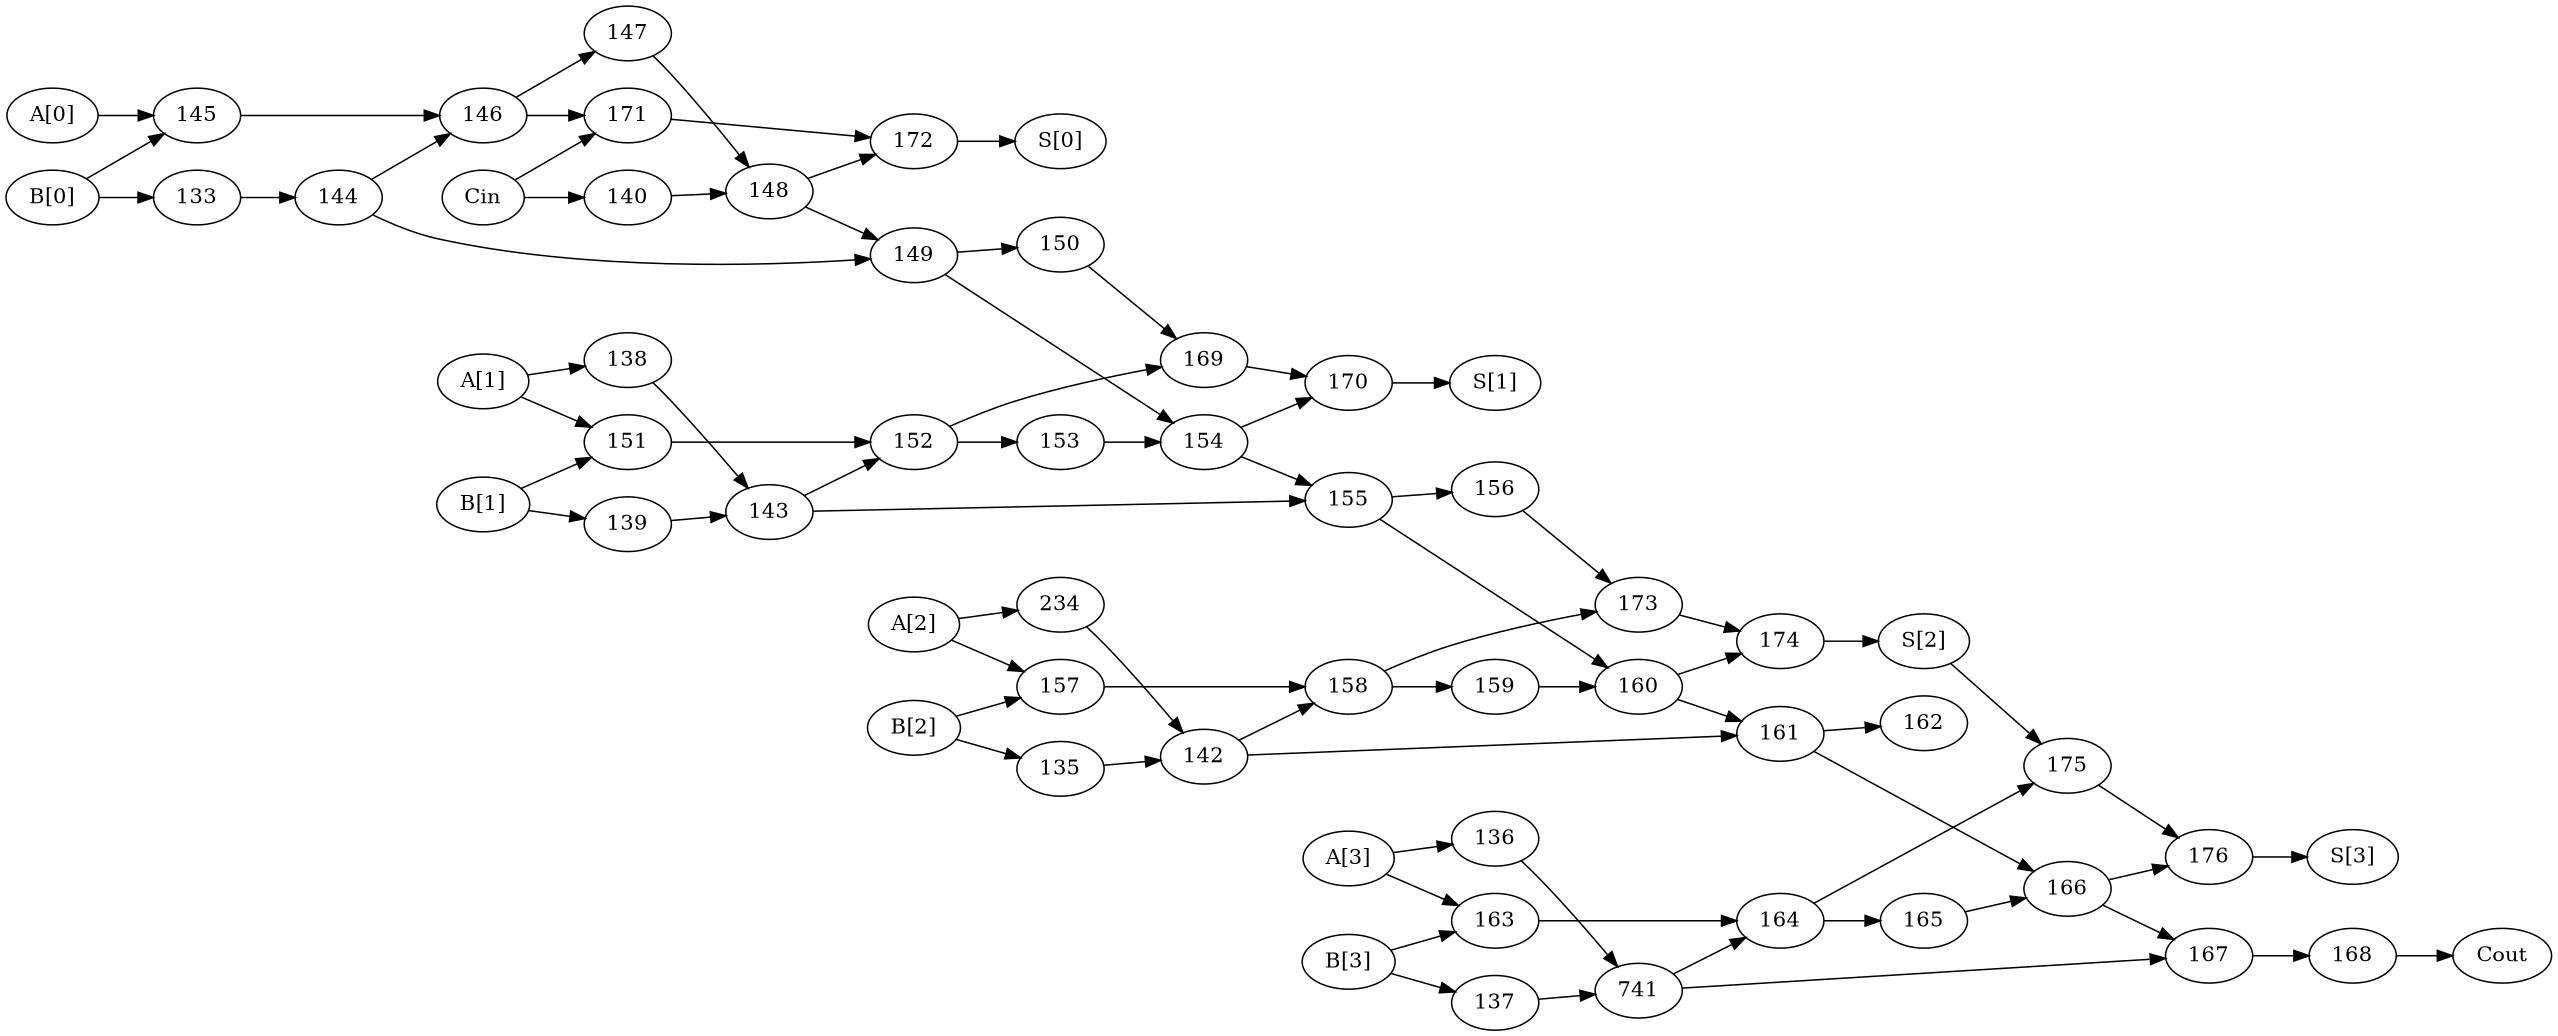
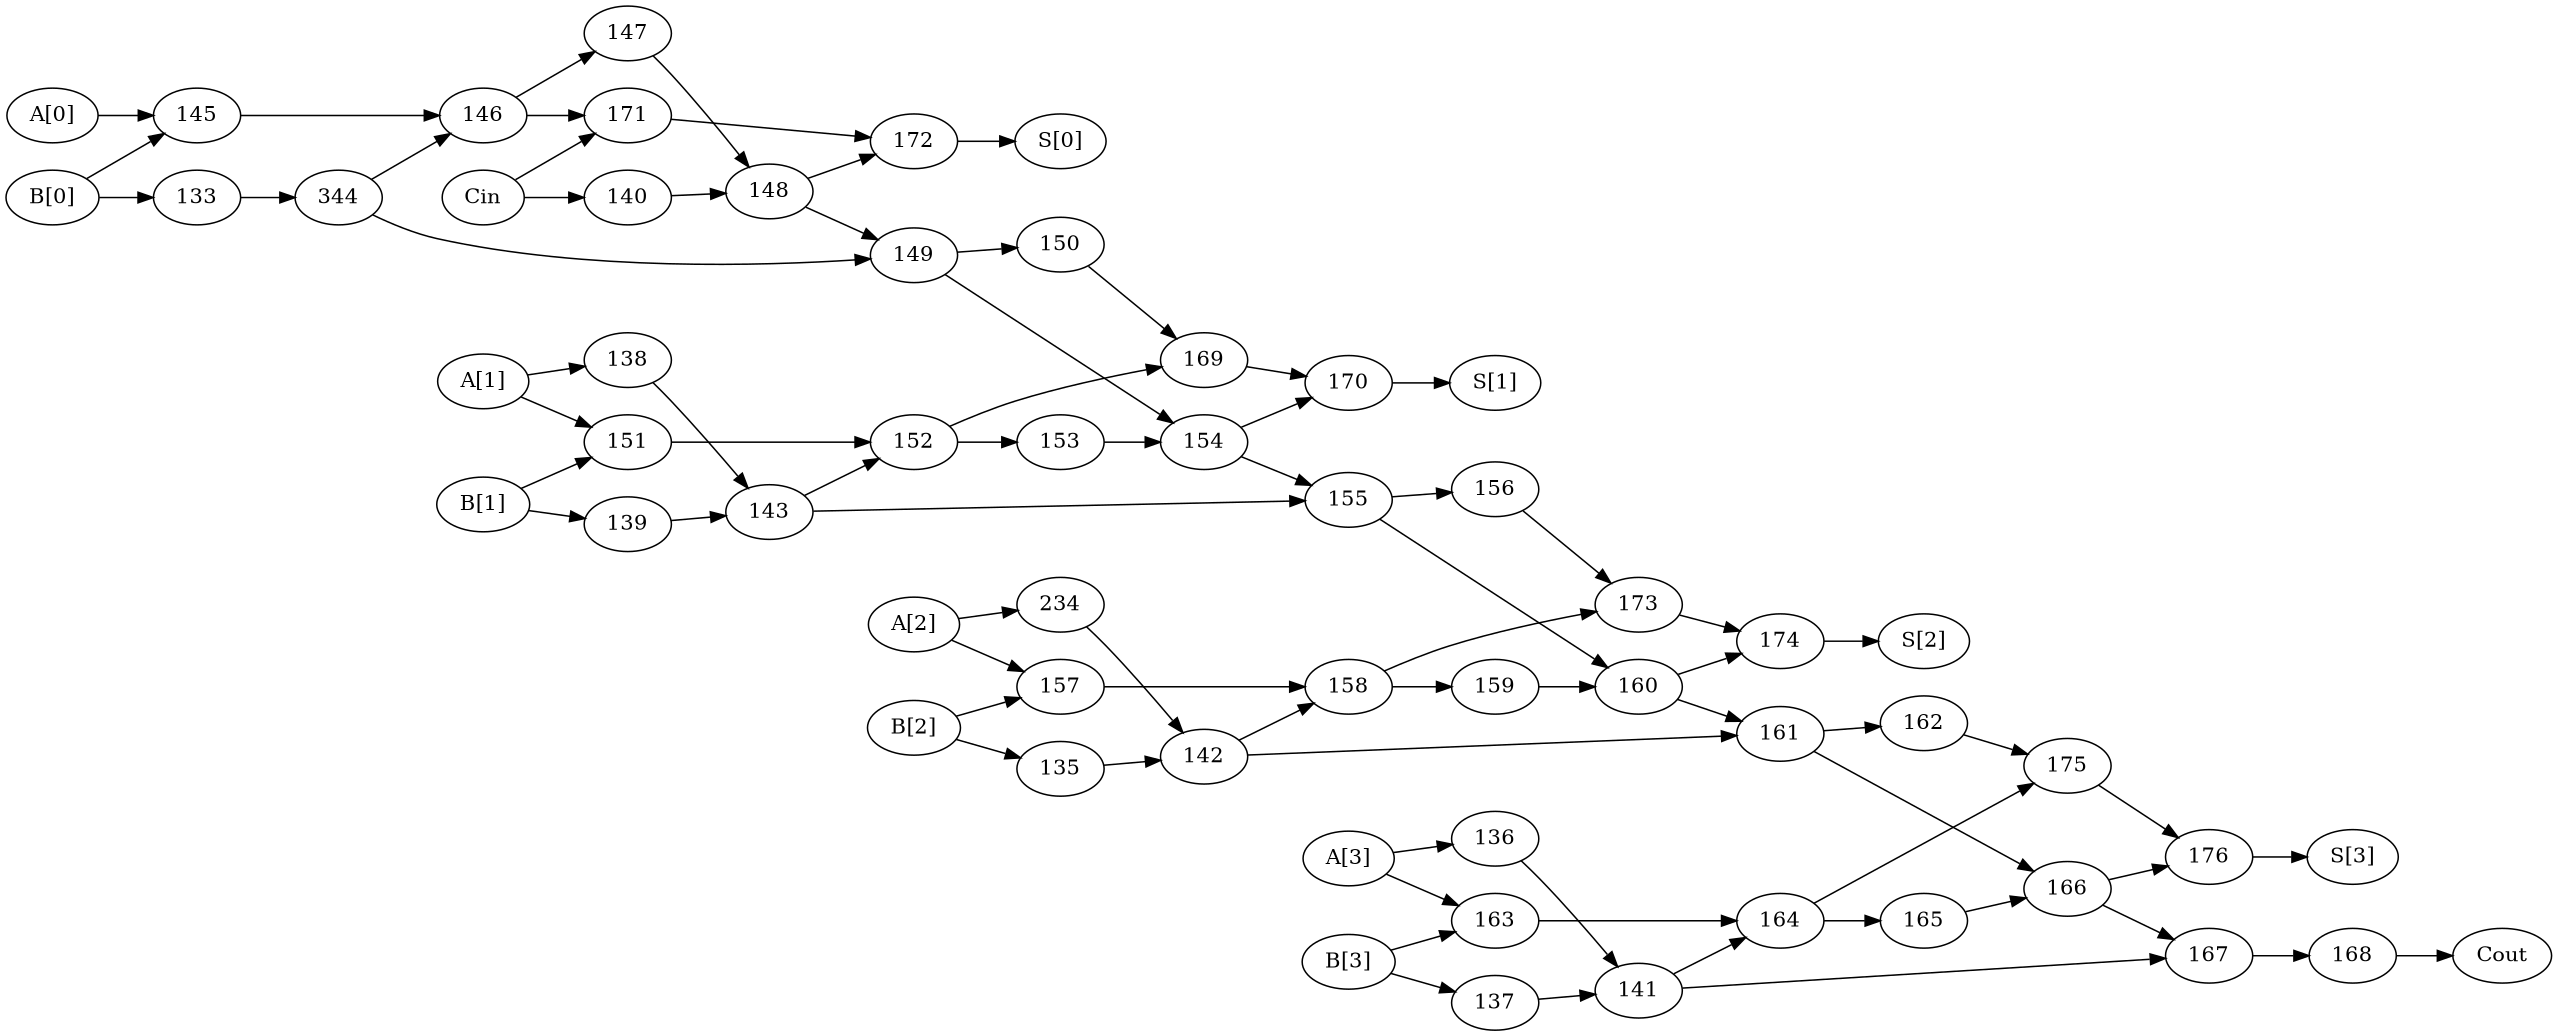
(339, 198) -> (339, 198)
(1990, 699) -> (1988, 742)
(1639, 991) -> (1639, 991)
